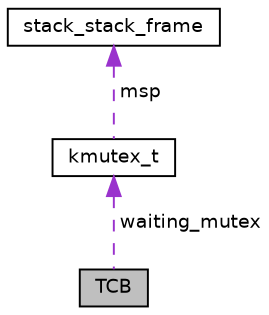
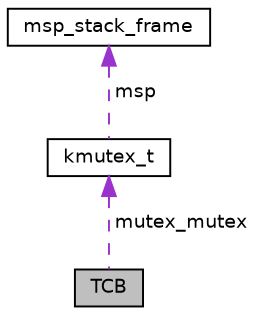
(114, 27) -> (109, 27)
(188, 223) -> (179, 223)
